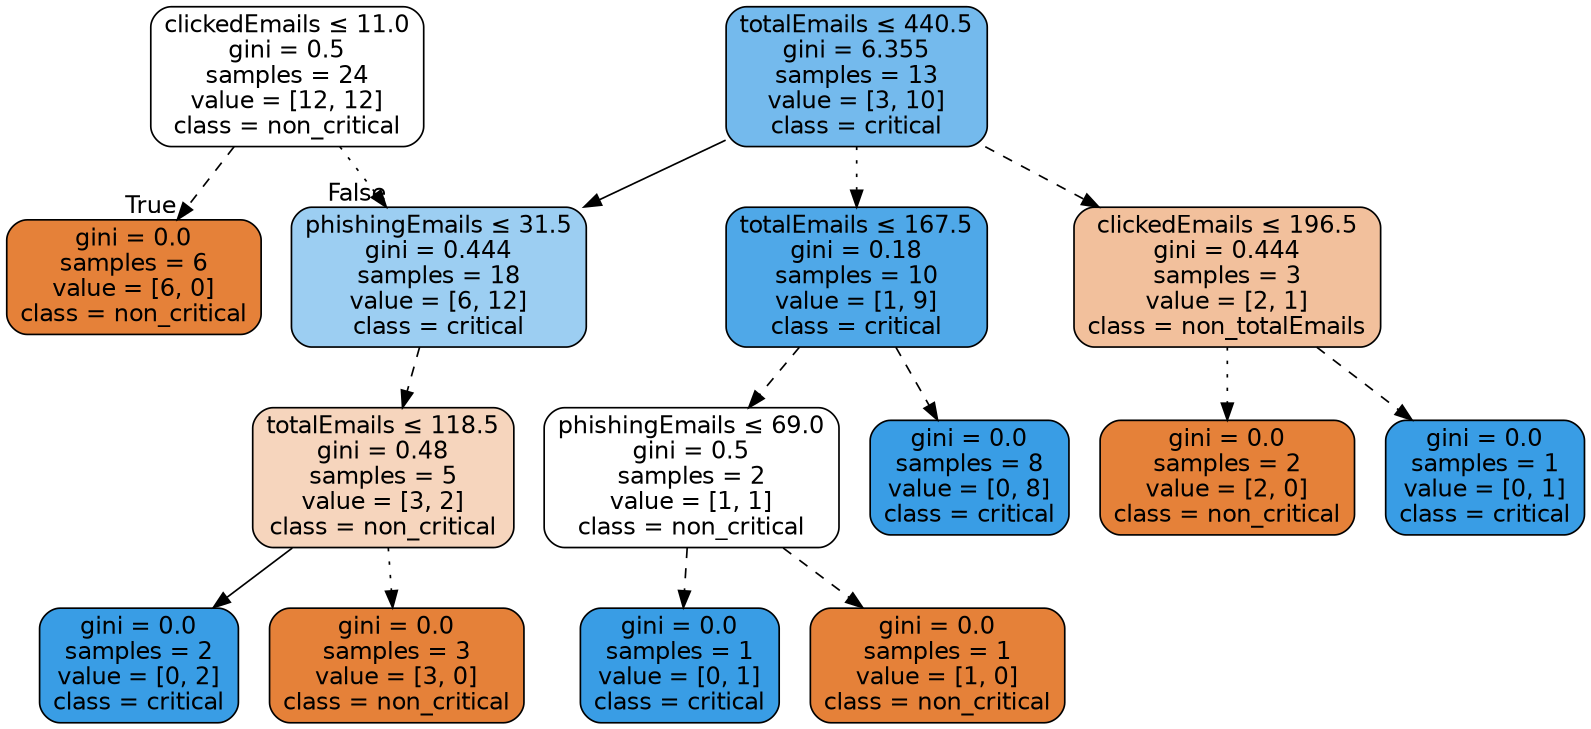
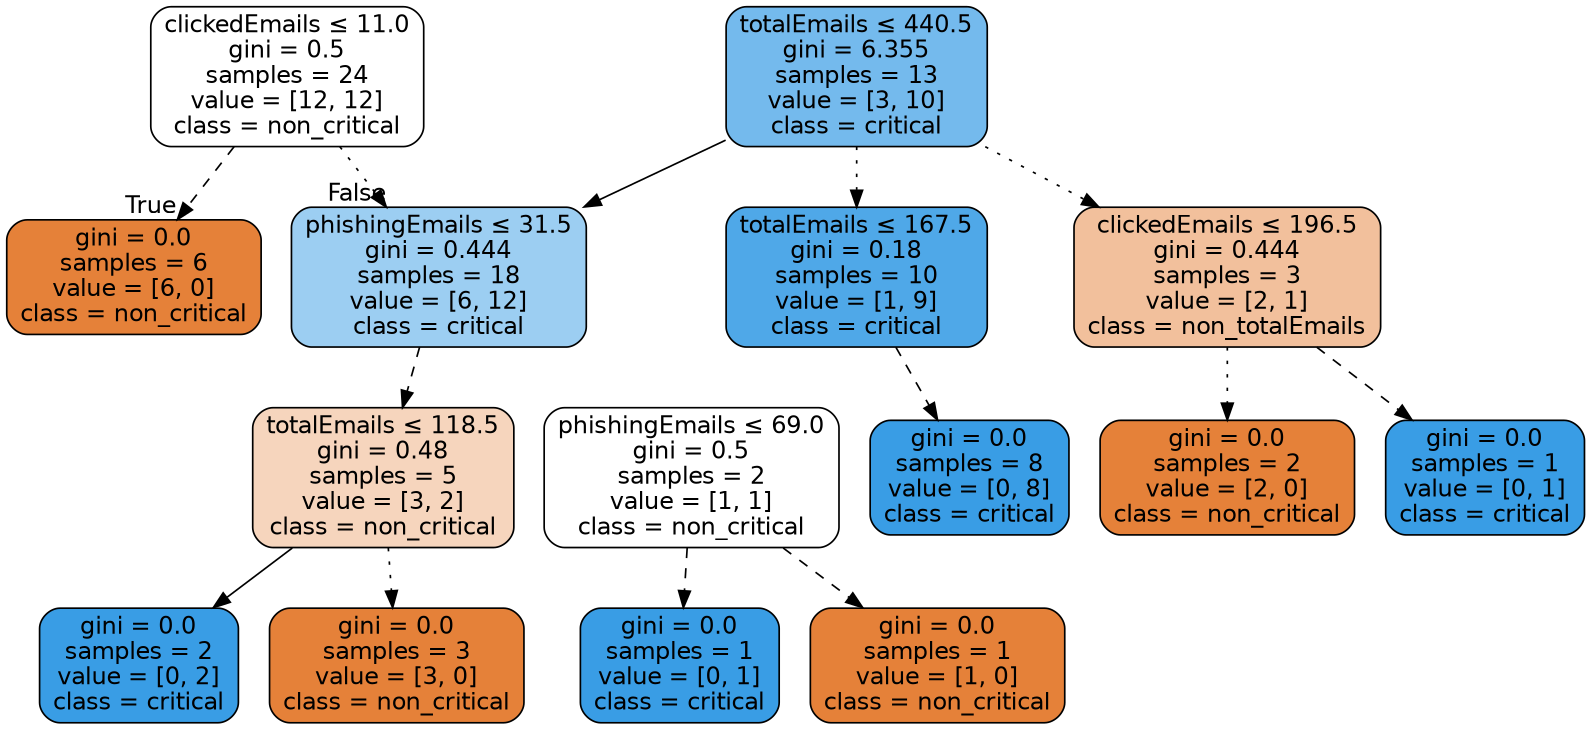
(1034, 173) -> (1034, 173)
(780, 371) -> none
